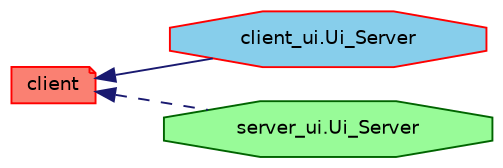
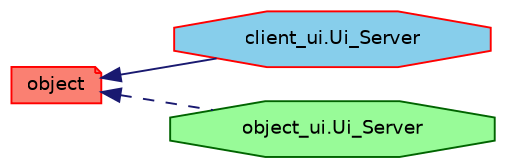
(54, 85) -> (56, 85)
(328, 129) -> (332, 129)
